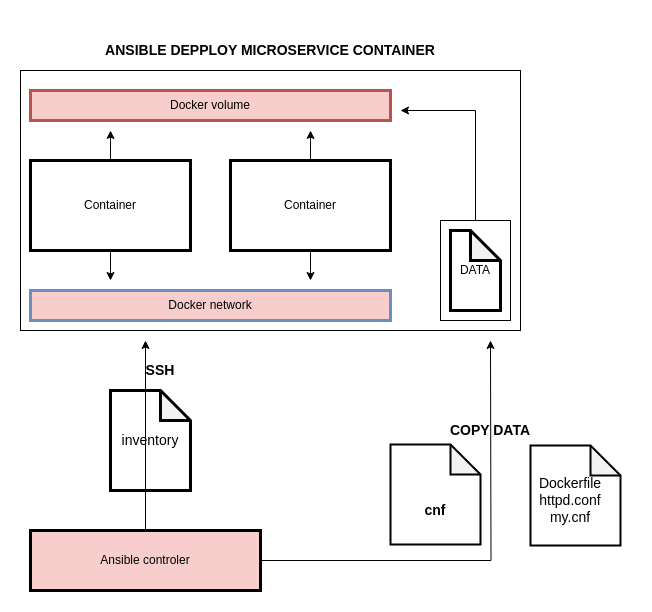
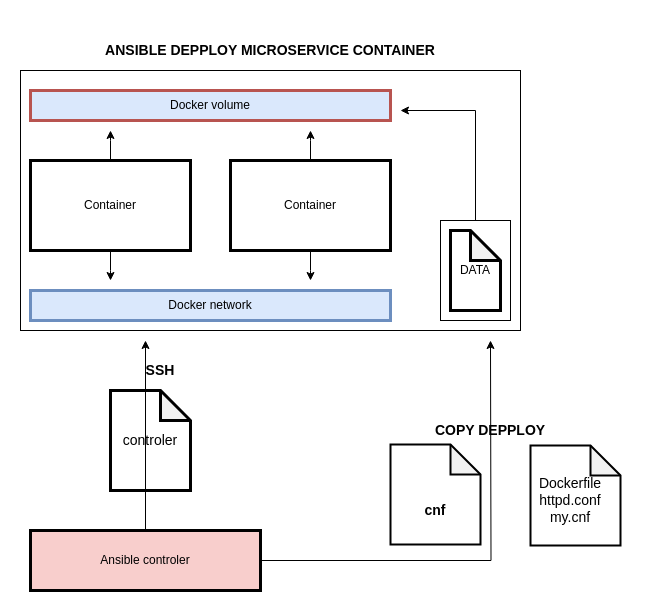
(211, 106) -> (211, 106)
(211, 306) -> (211, 306)
(491, 431) -> (491, 431)
(151, 441) -> (151, 441)
